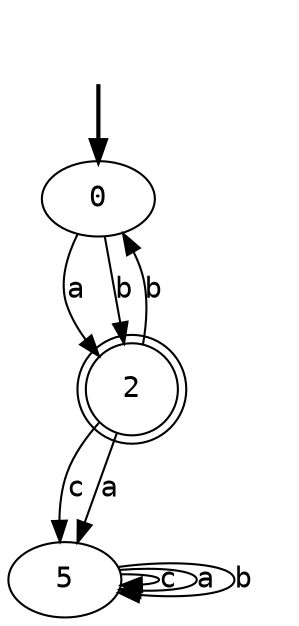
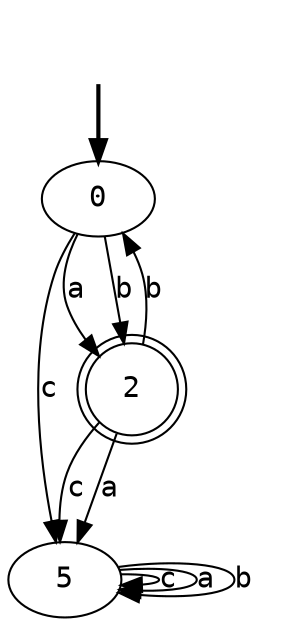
none -> (38, 375)
